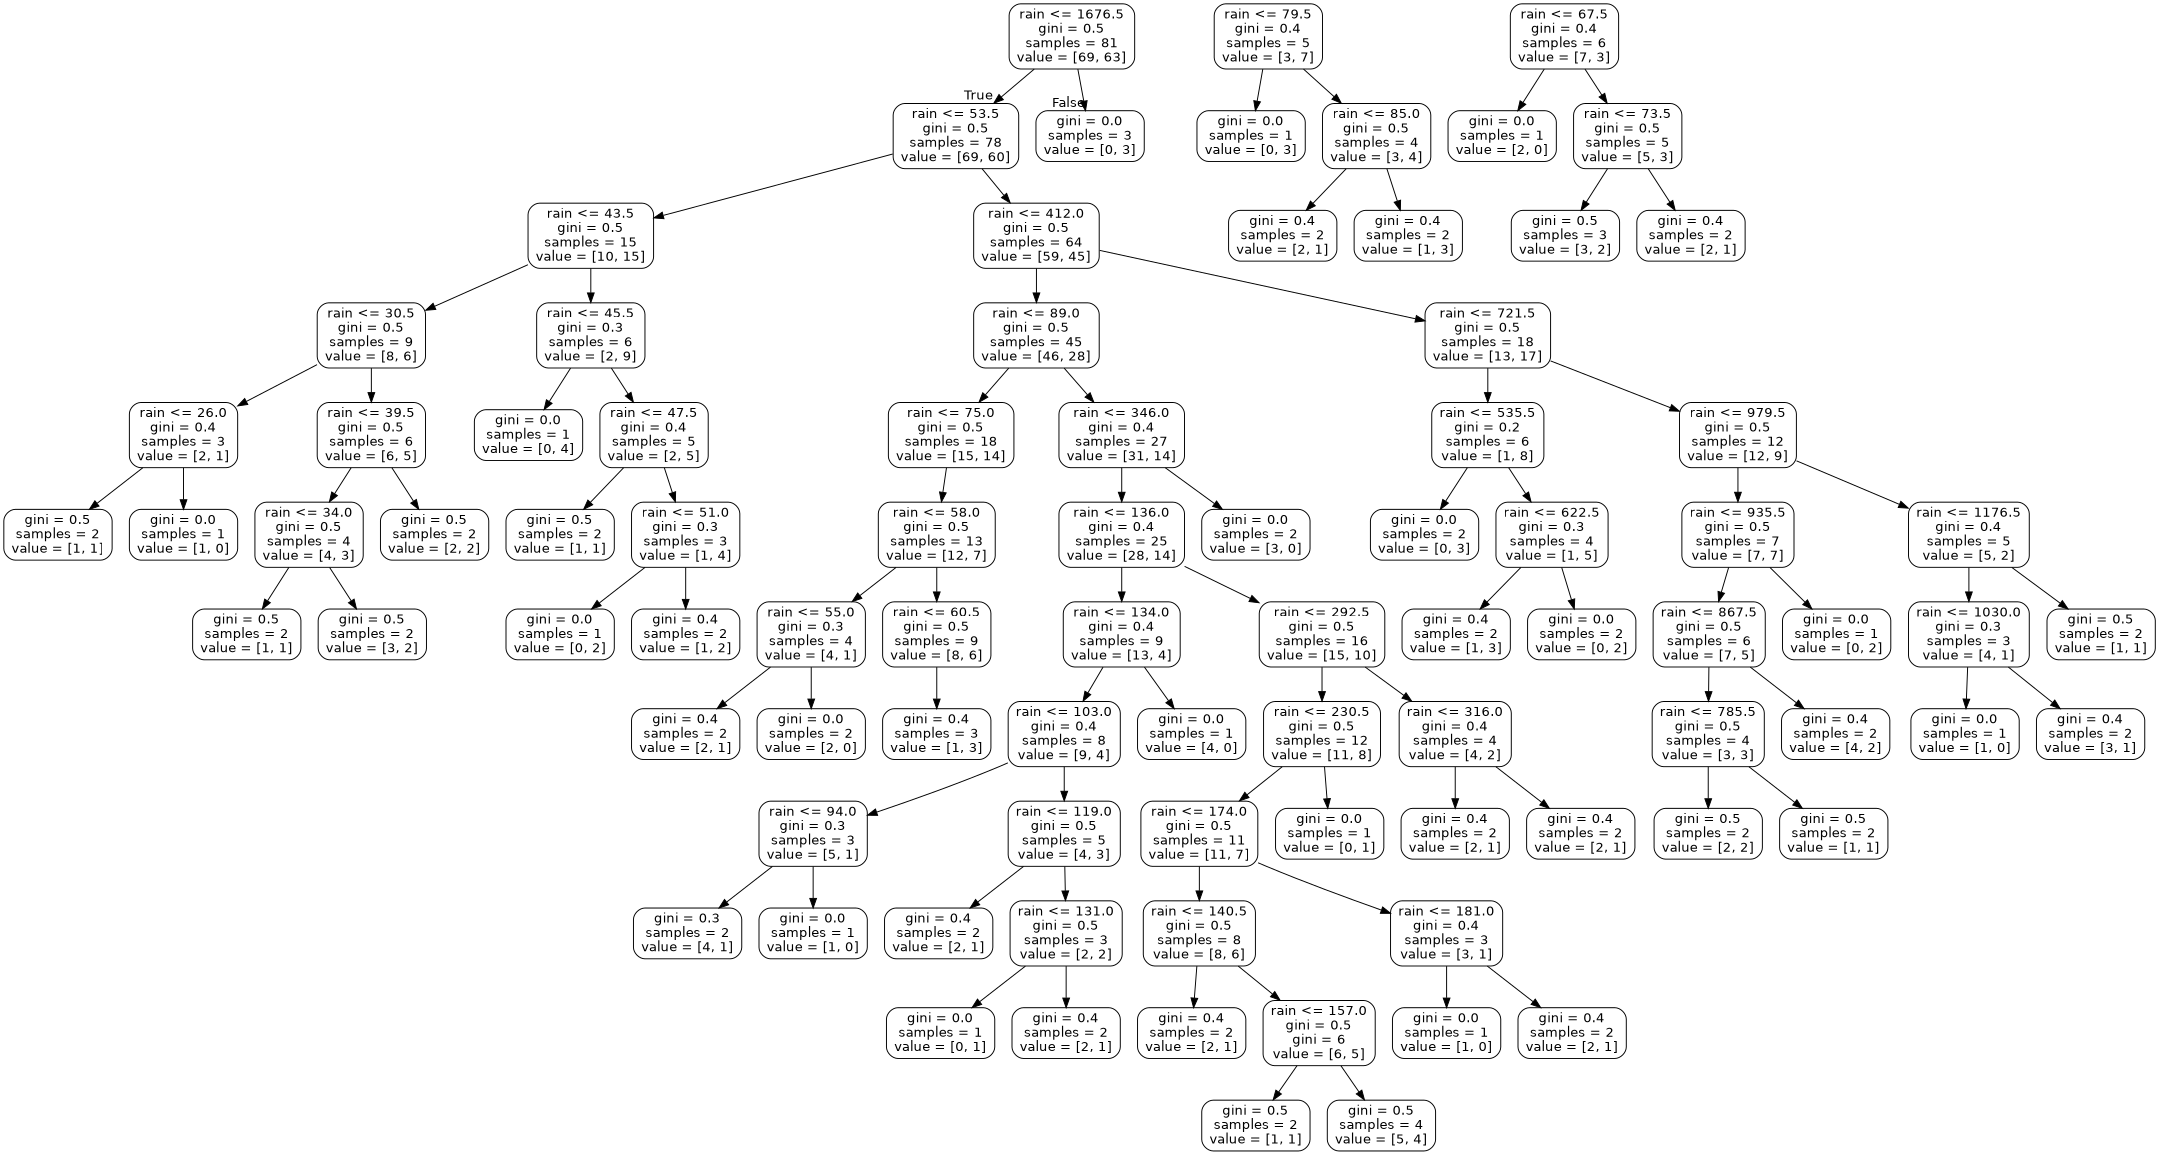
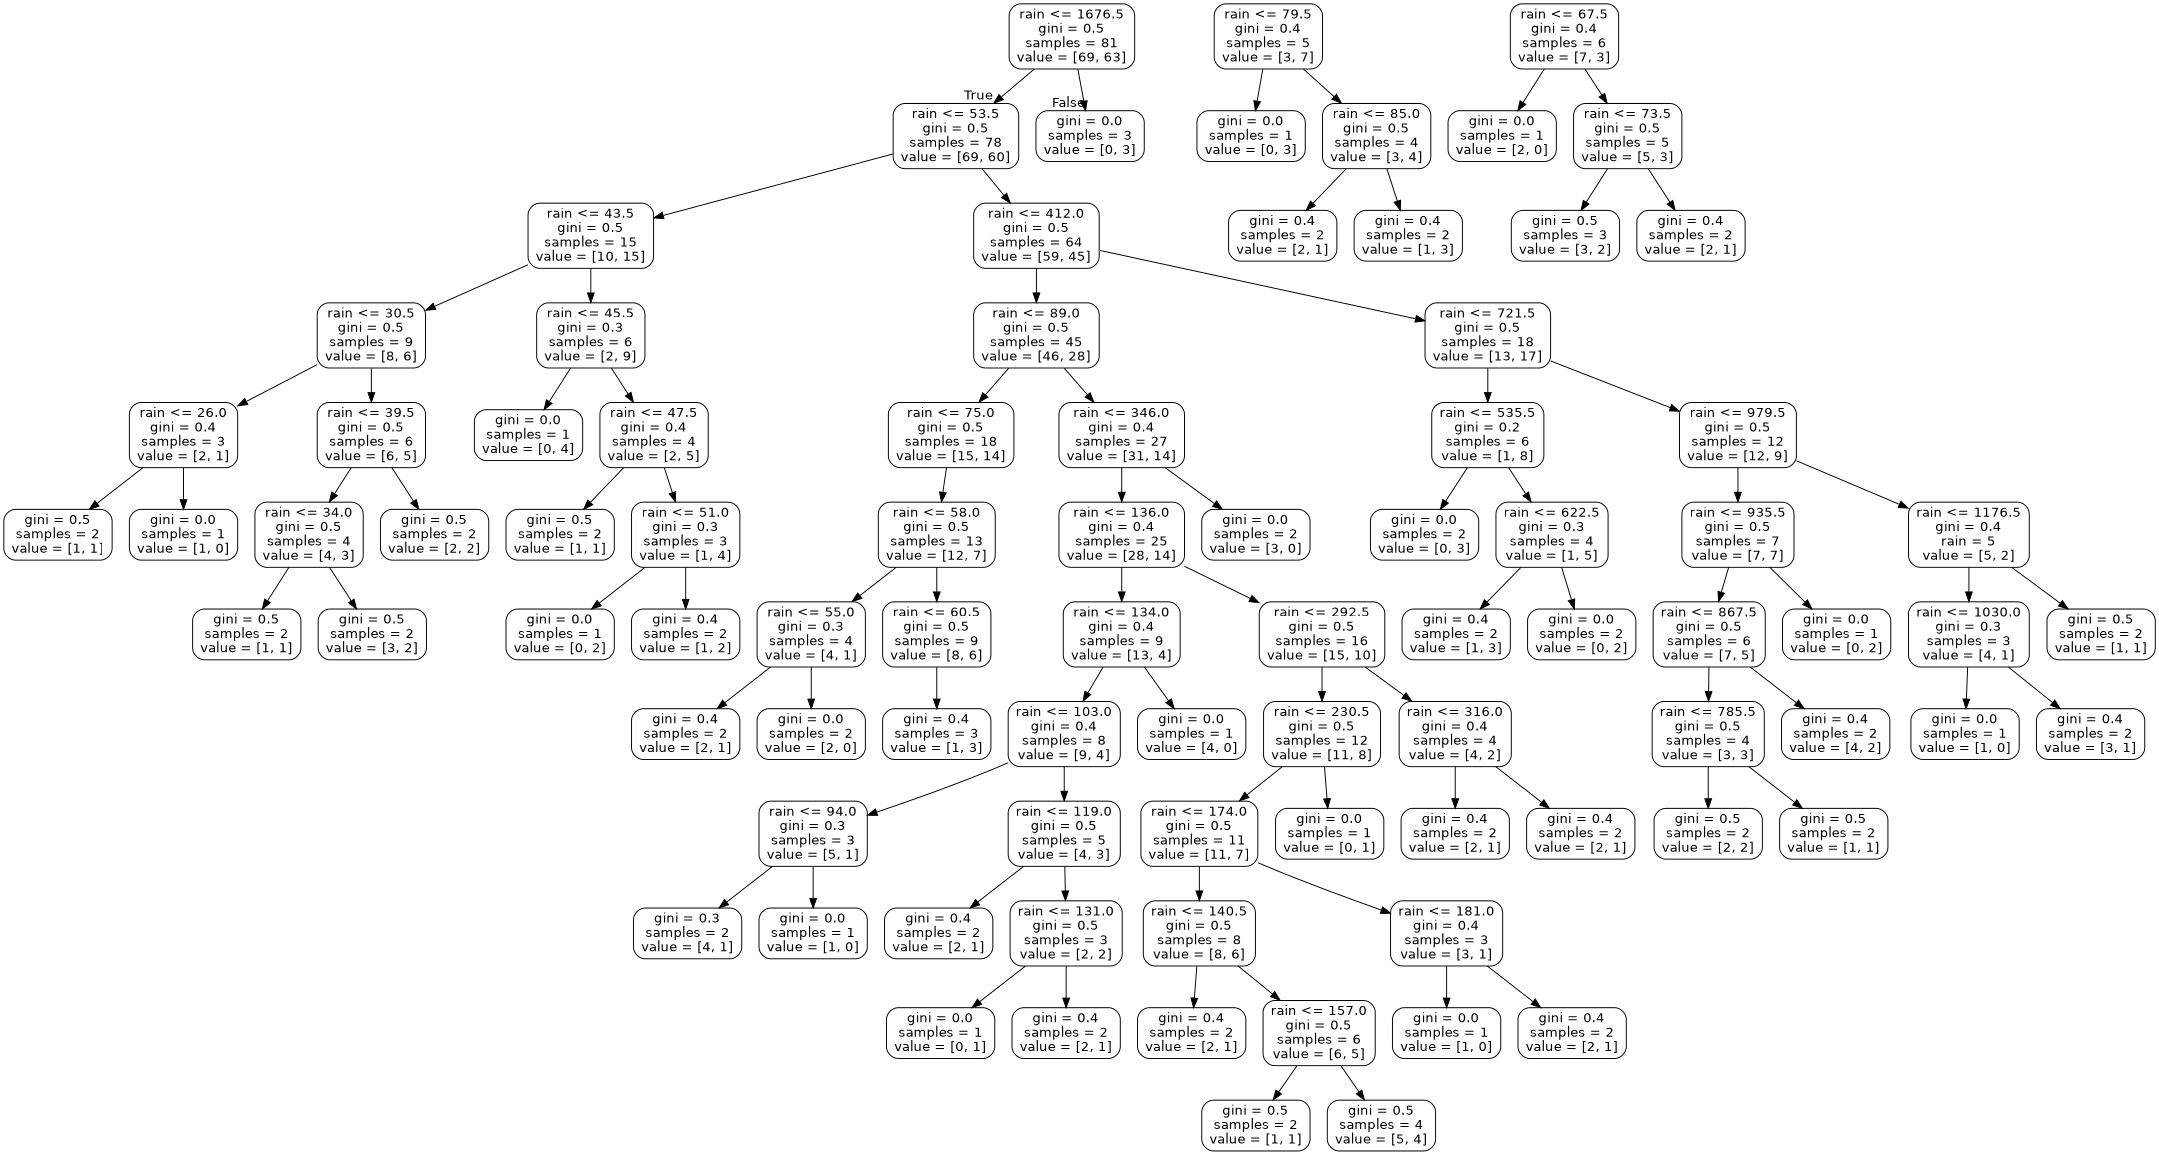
(654, 435) -> (654, 435)
(1969, 535) -> (1969, 535)
(1319, 1033) -> (1319, 1033)
